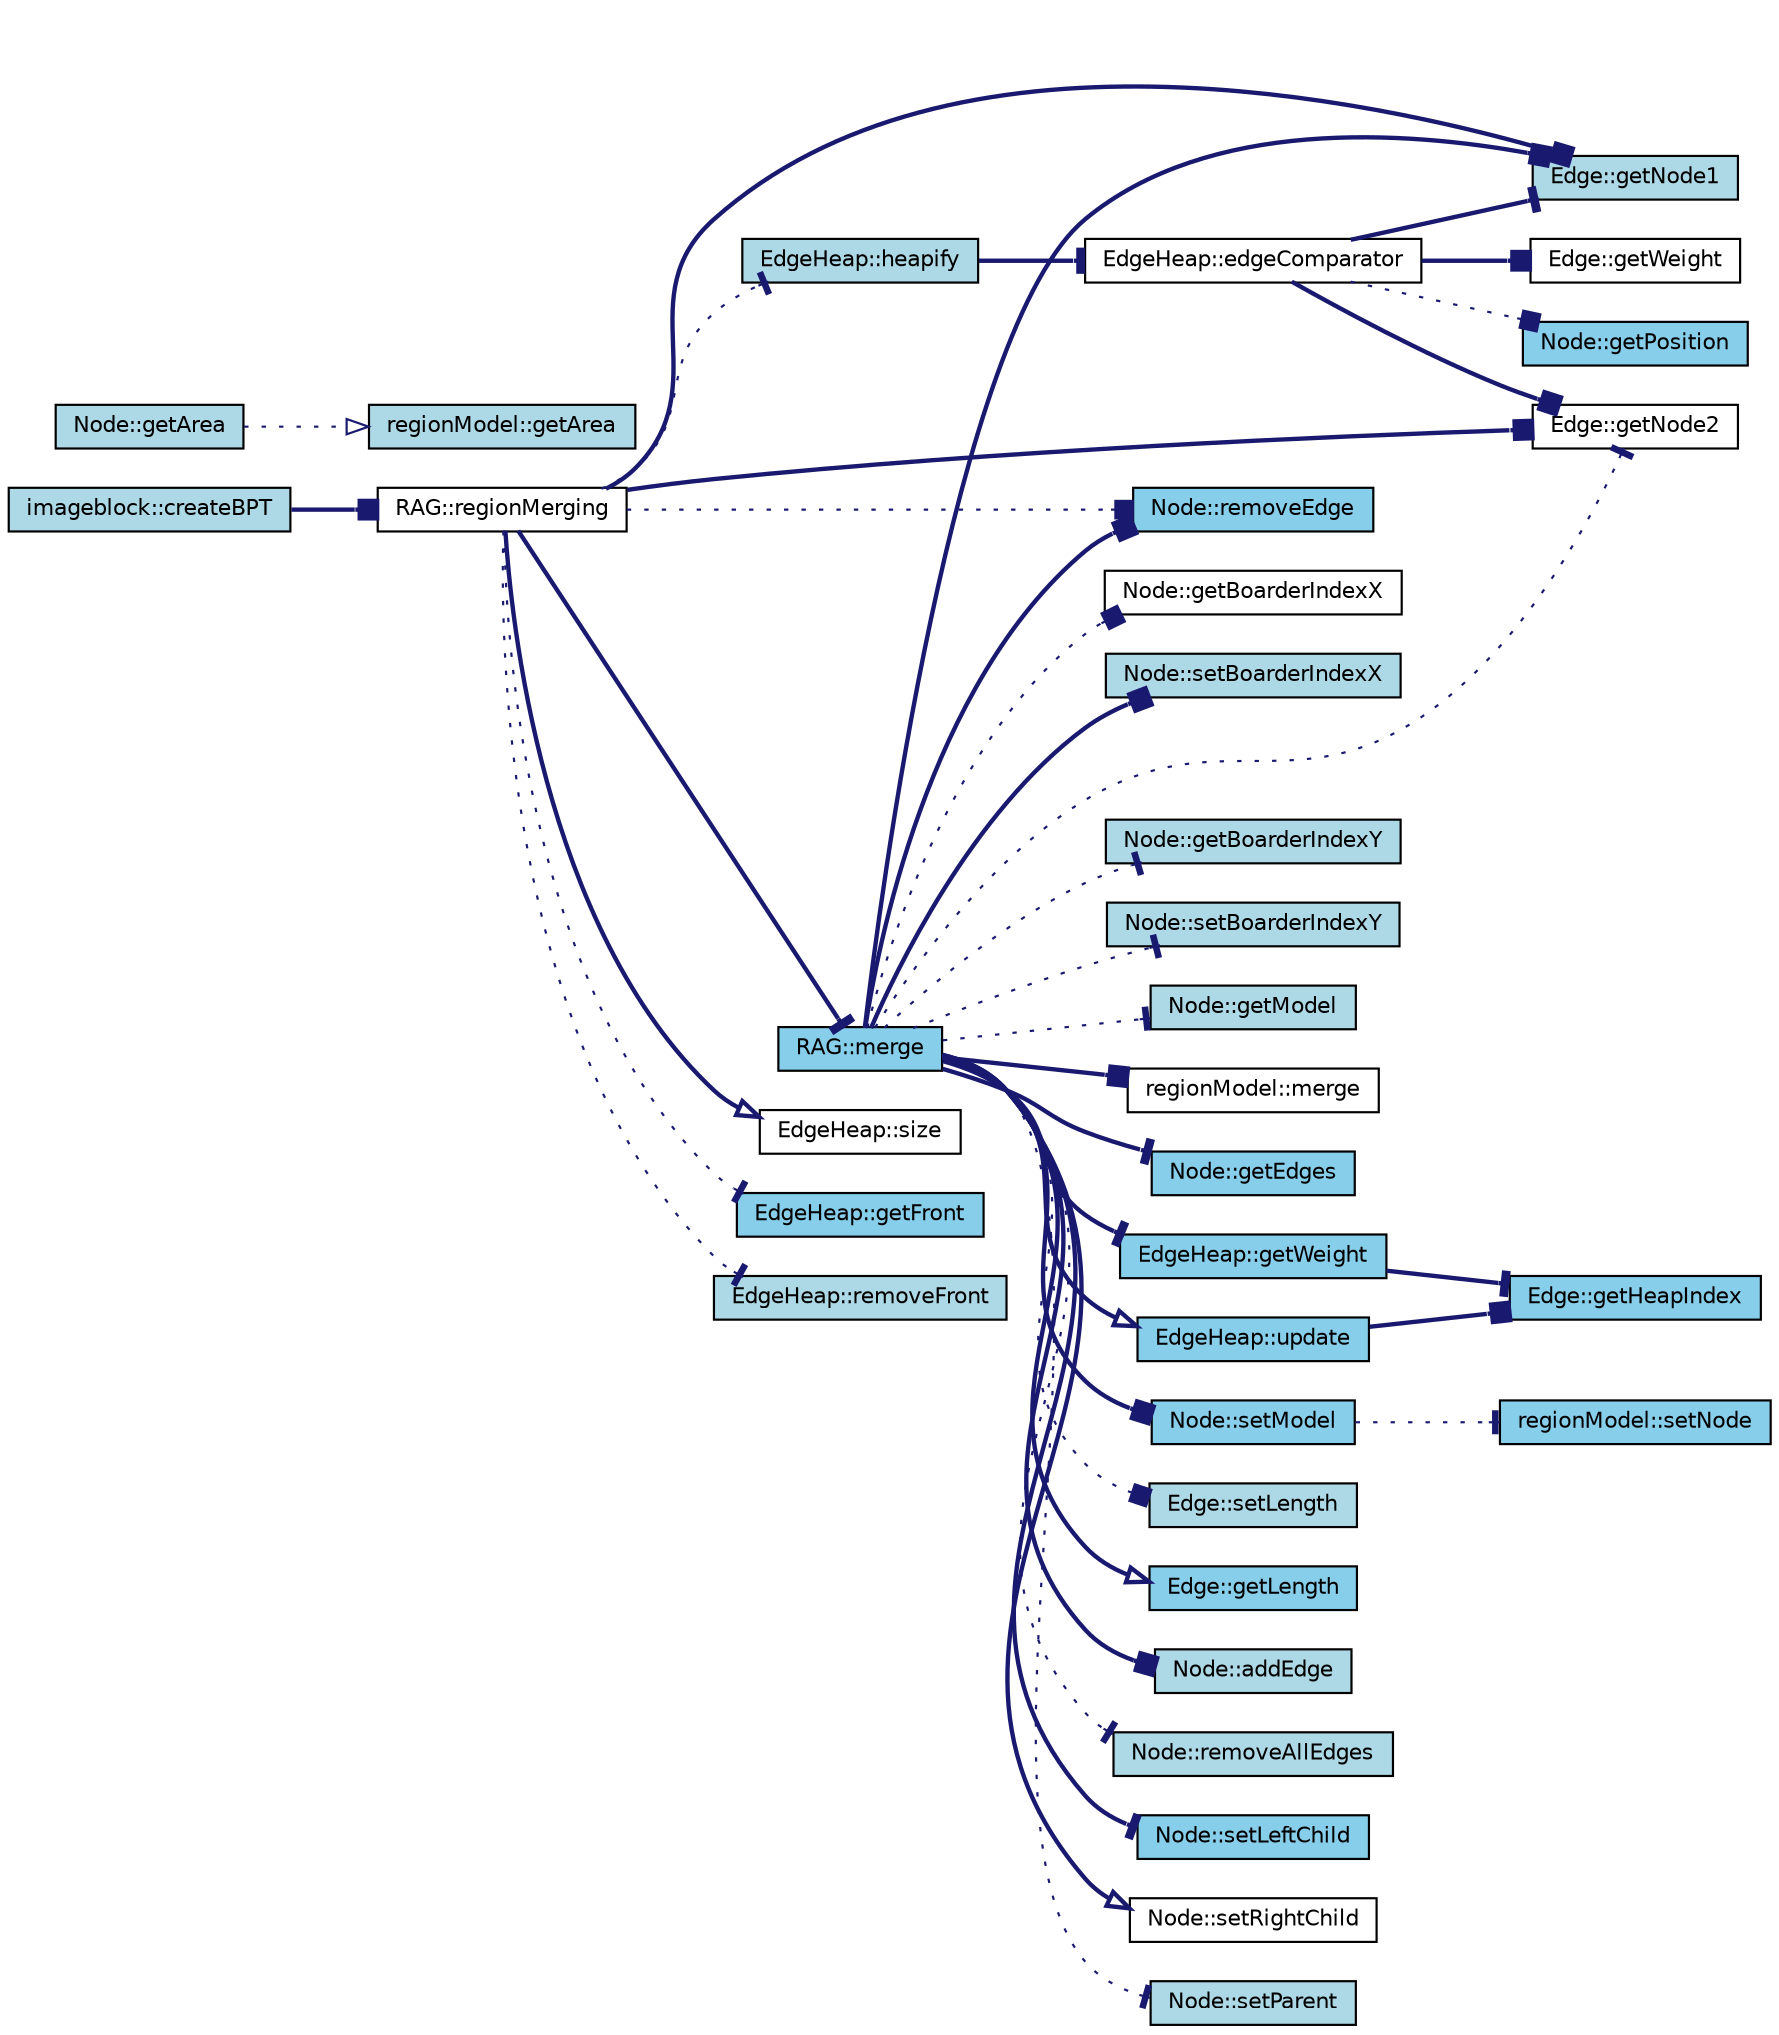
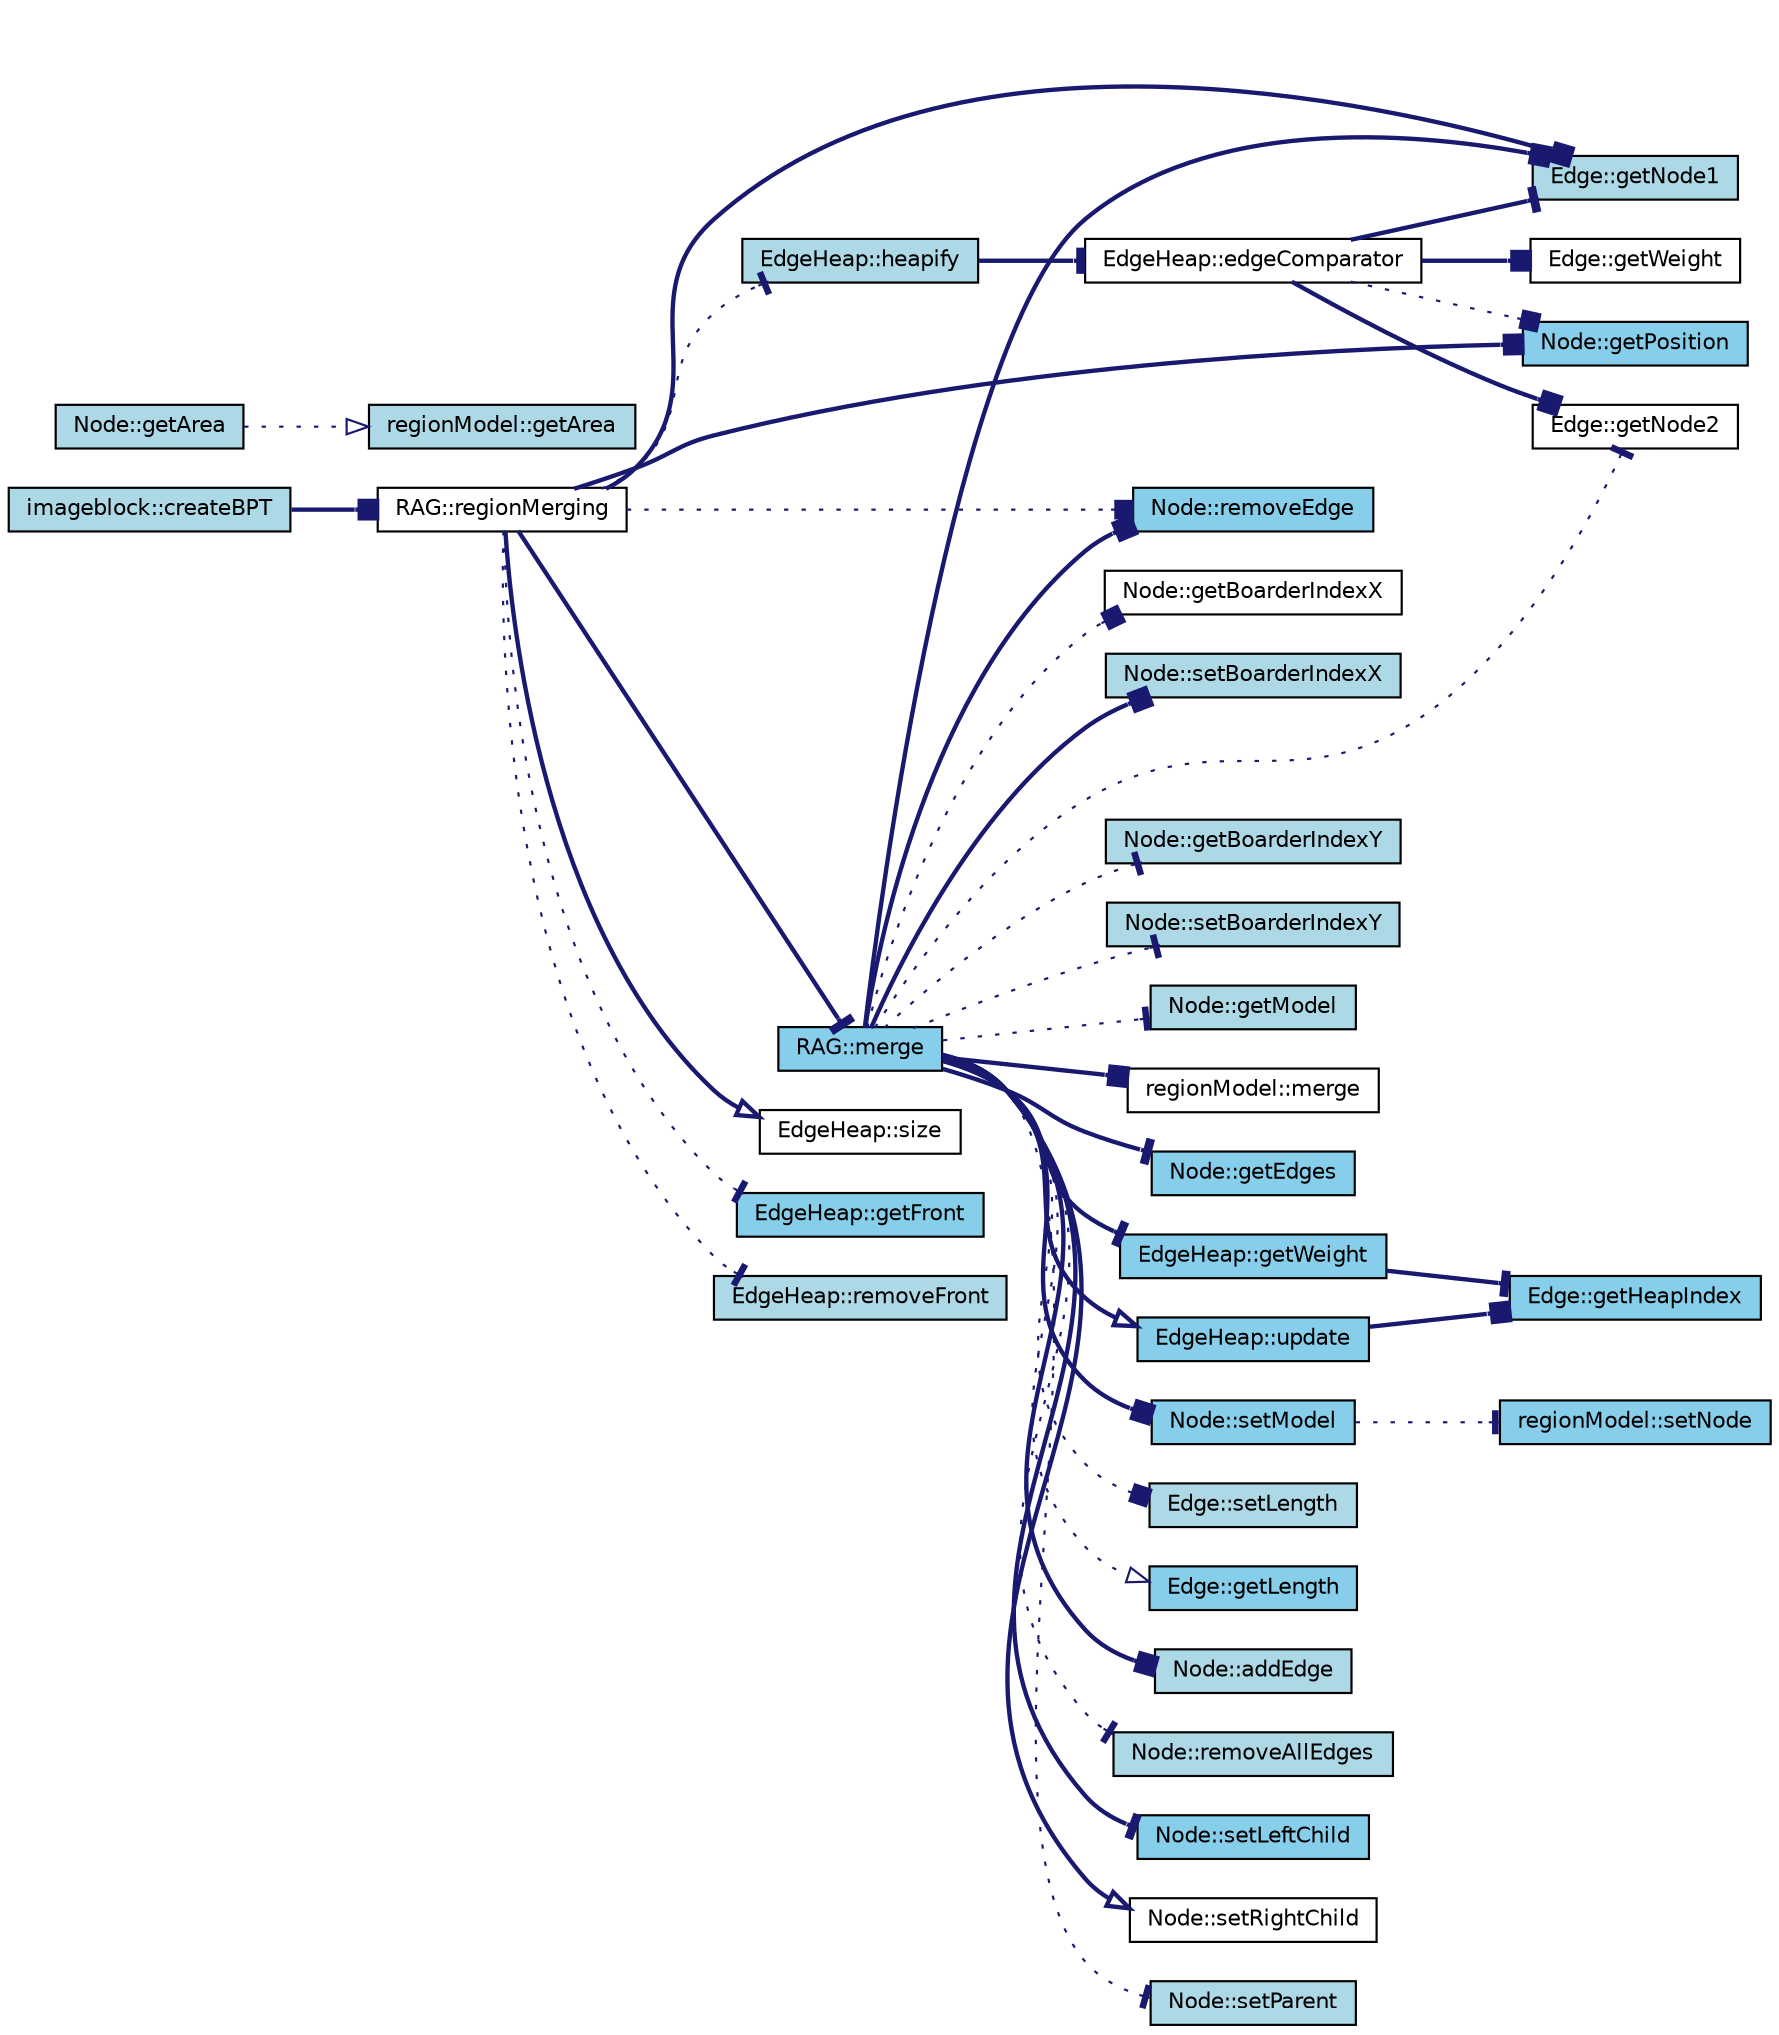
(1068, 451) -> (1030, 378)
(1047, 1308) -> (1047, 1308)
